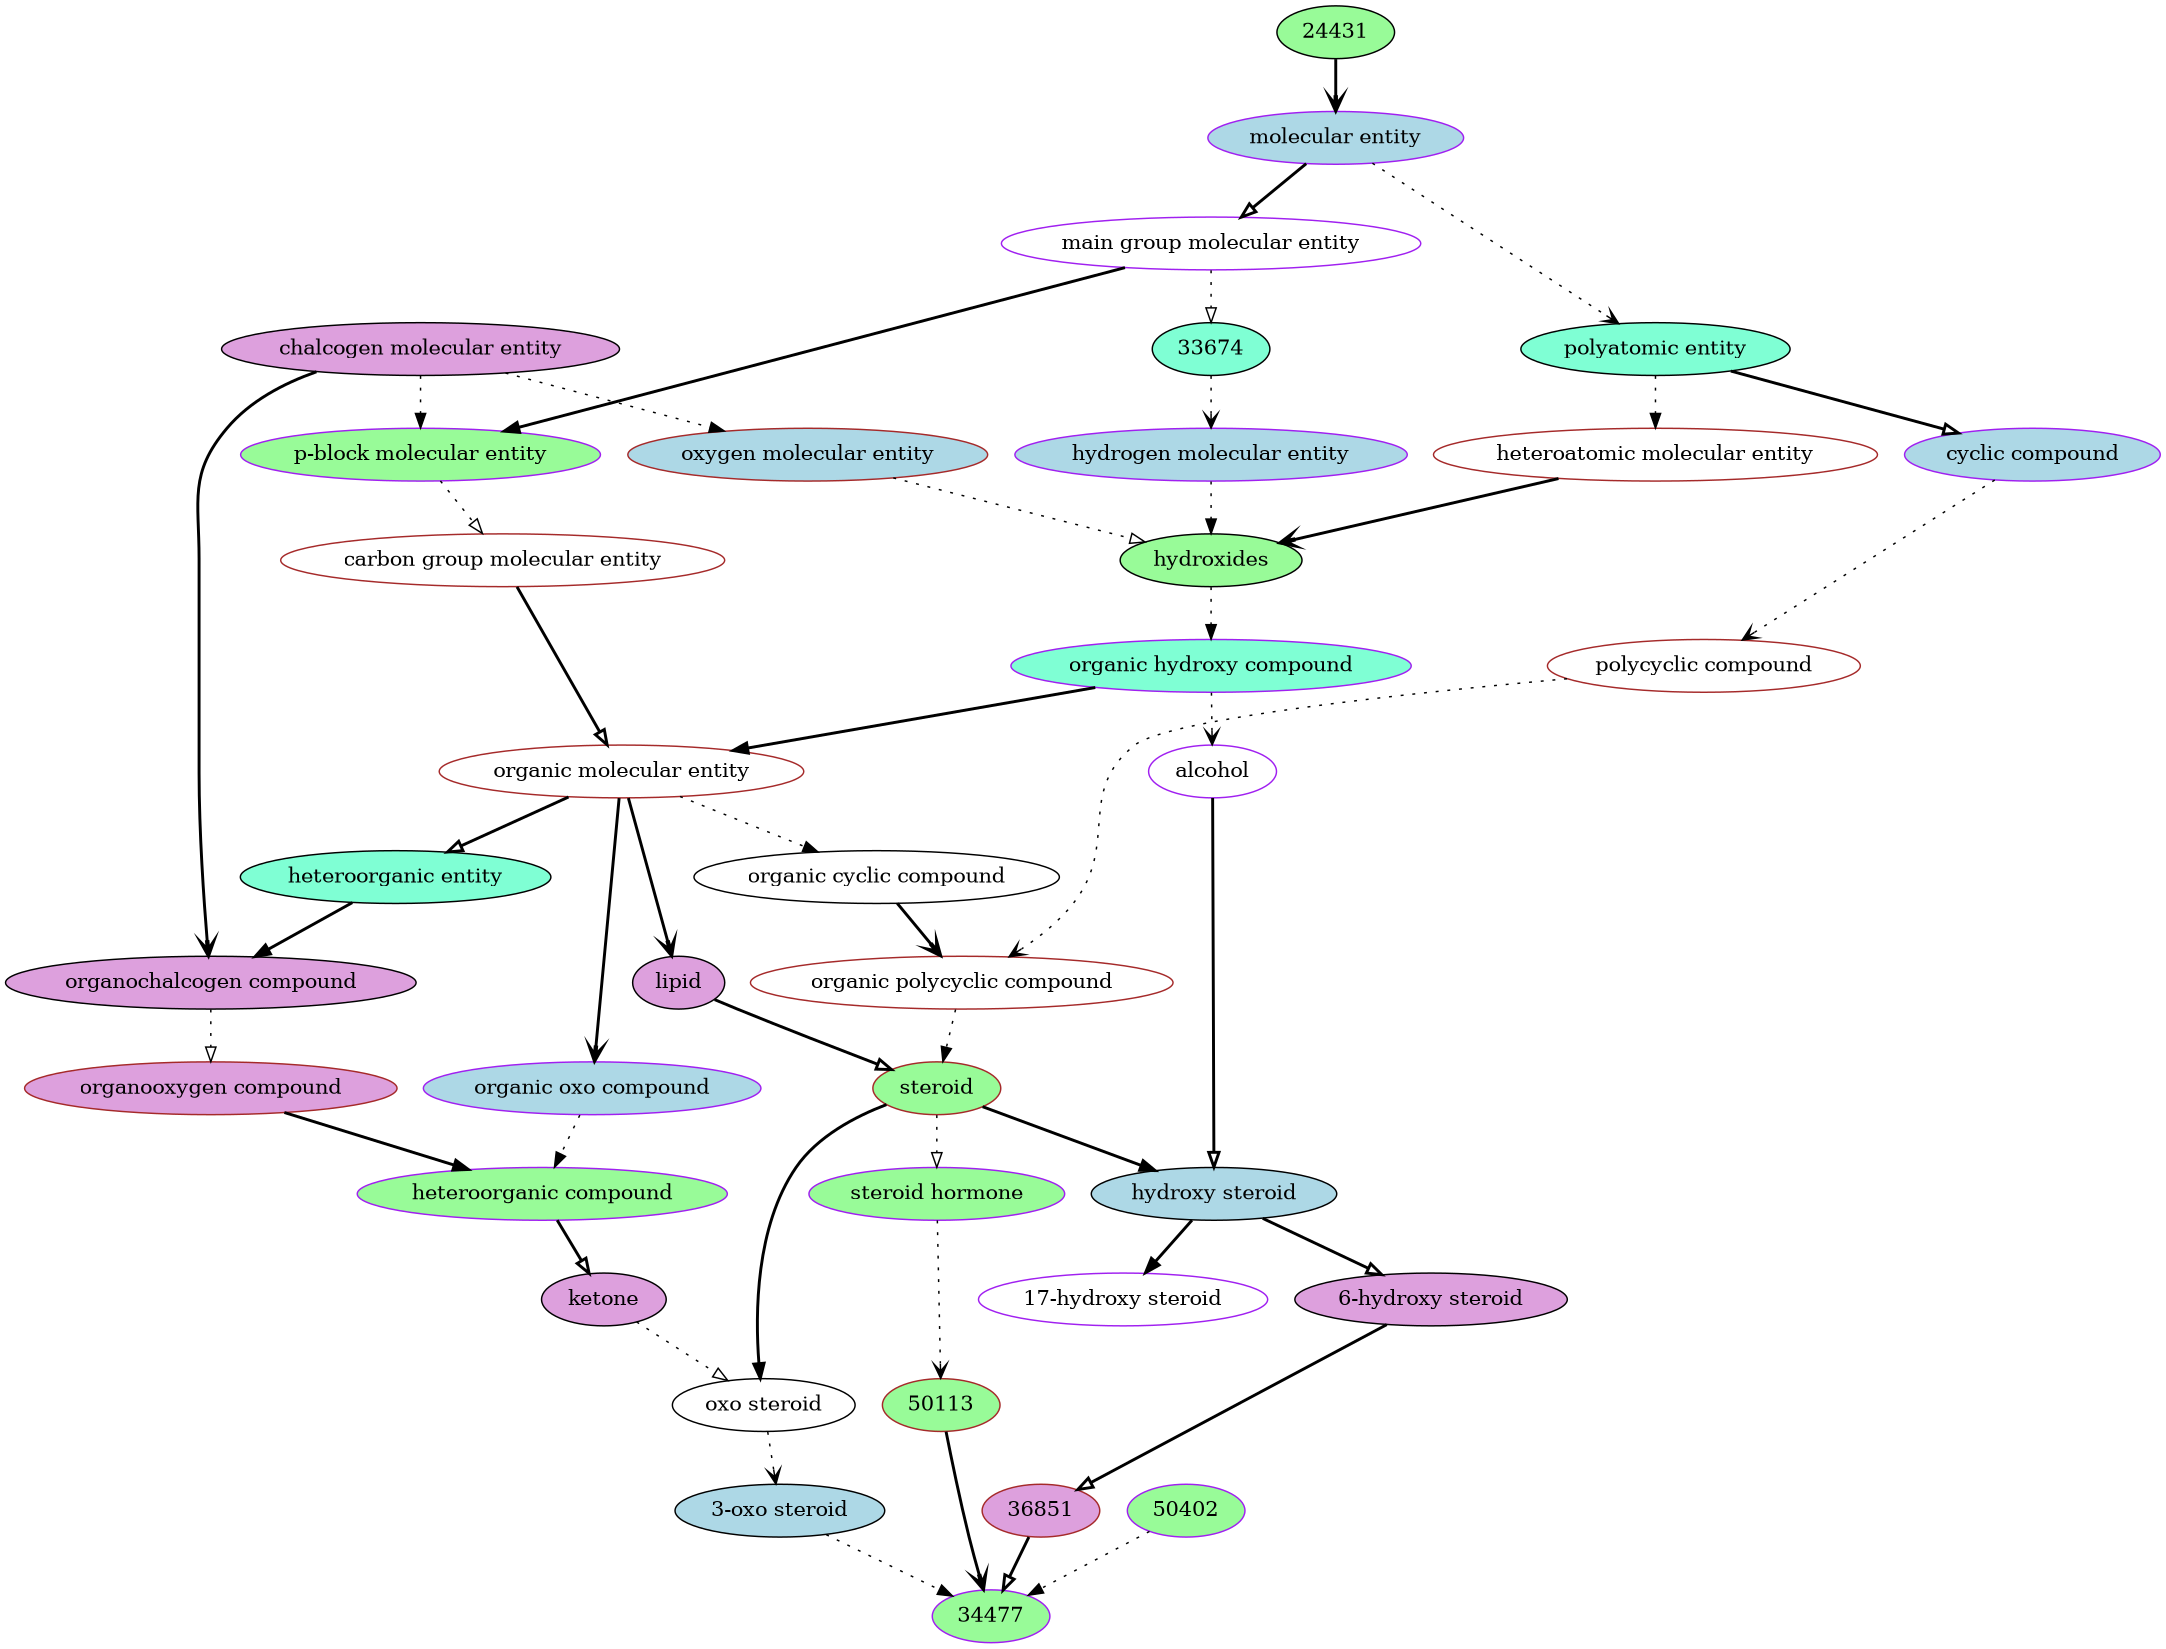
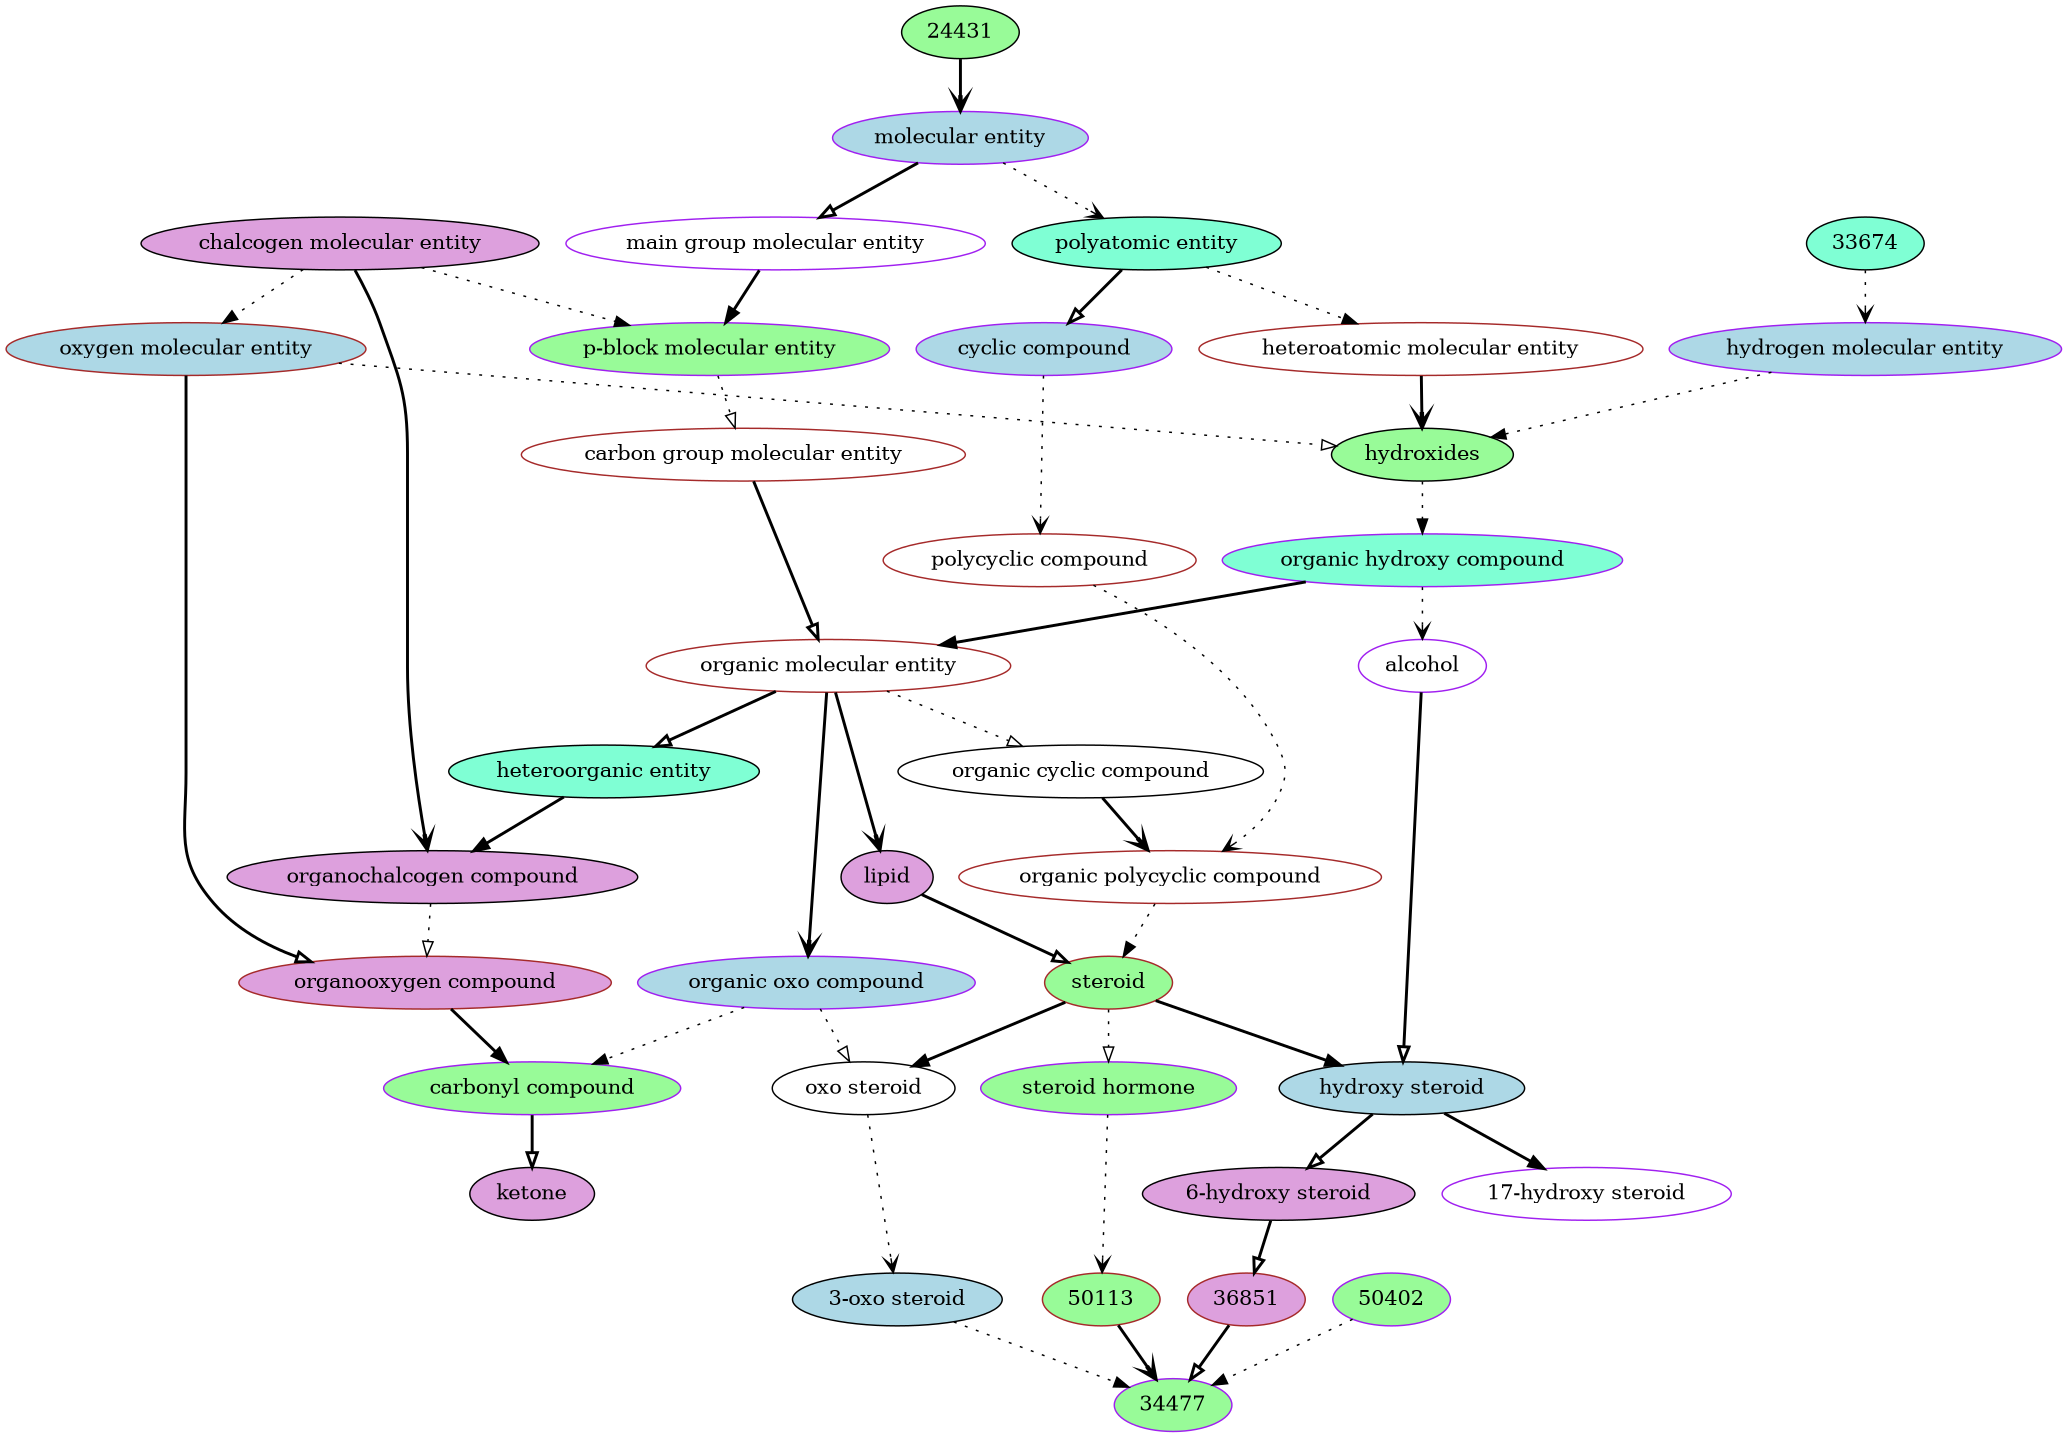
(1211, 289) -> none
none -> (186, 693)
(742, 821) -> (948, 716)
(542, 1194) -> (532, 1088)
(676, 1347) -> (831, 1029)
